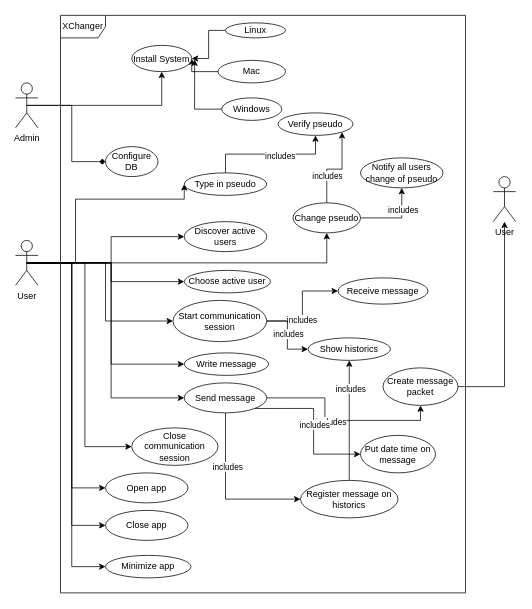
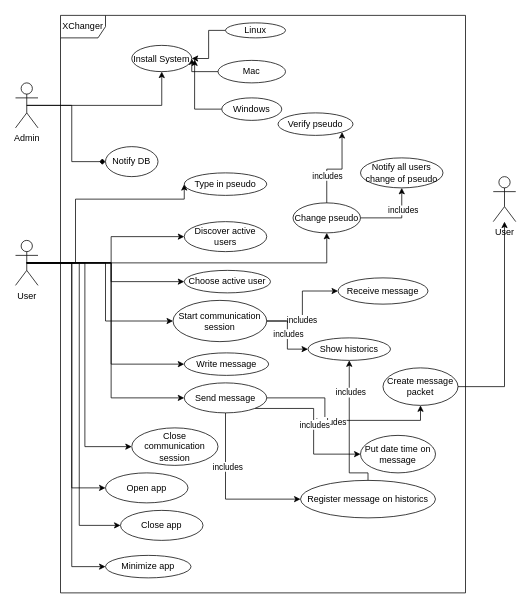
(281, 154) -> none
(132, 162) -> (132, 162)
(349, 499) -> (368, 499)
(147, 525) -> (162, 525)
